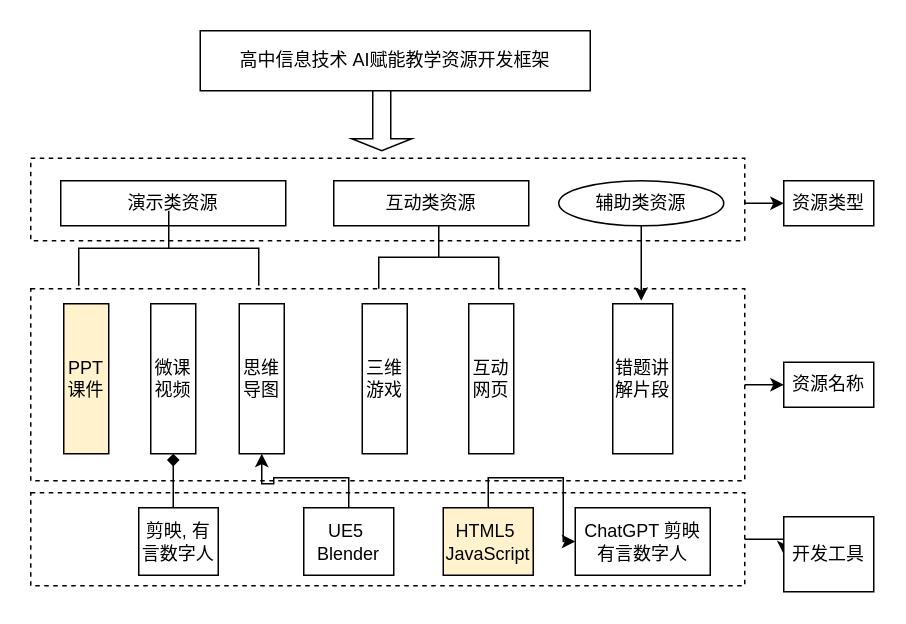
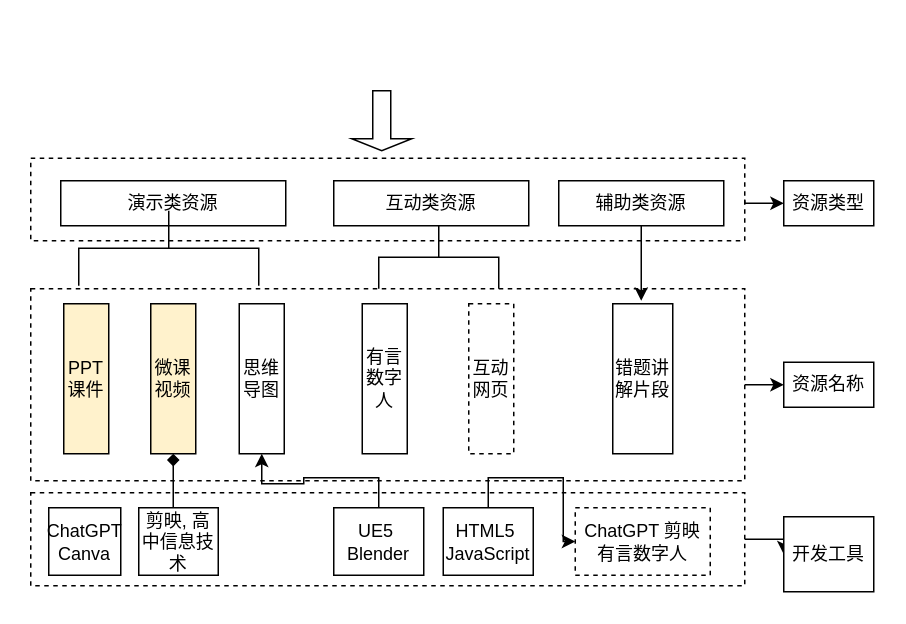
(395, 61) -> none
(641, 203) -> (641, 203)
(173, 379) -> (173, 379)
(385, 379) -> (385, 379)
(491, 379) -> (491, 379)
none -> (85, 542)
(179, 542) -> (179, 542)
(349, 542) -> (379, 542)
(488, 542) -> (488, 542)
(643, 542) -> (643, 542)
